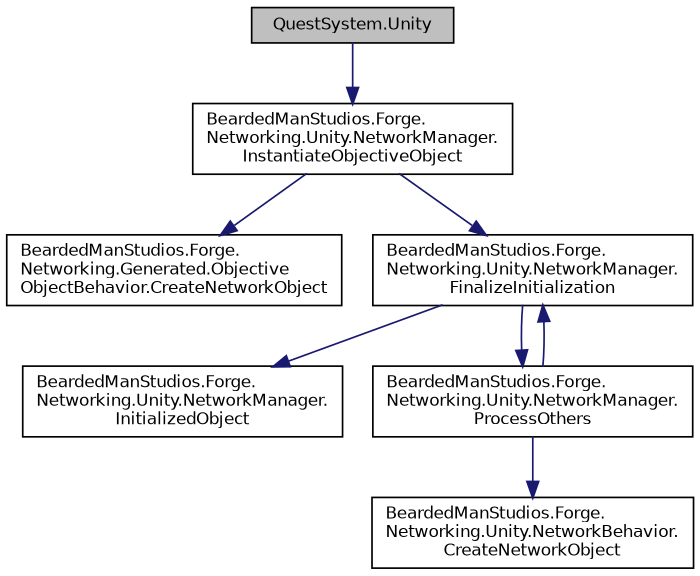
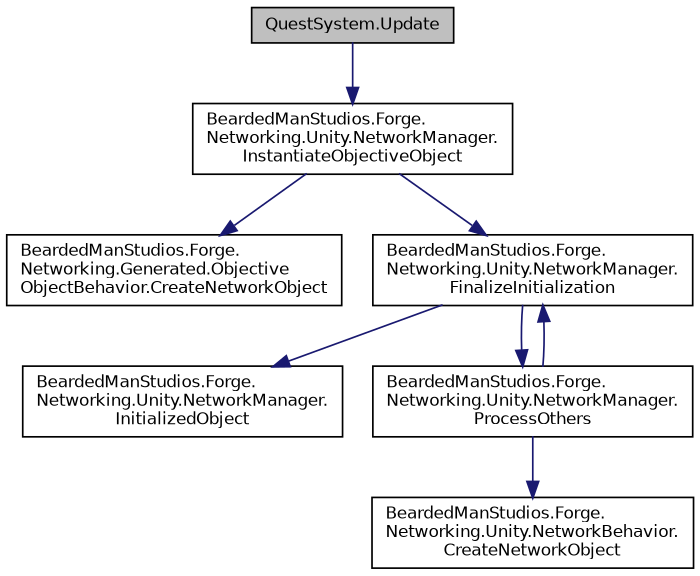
(353, 25) -> (353, 25)
